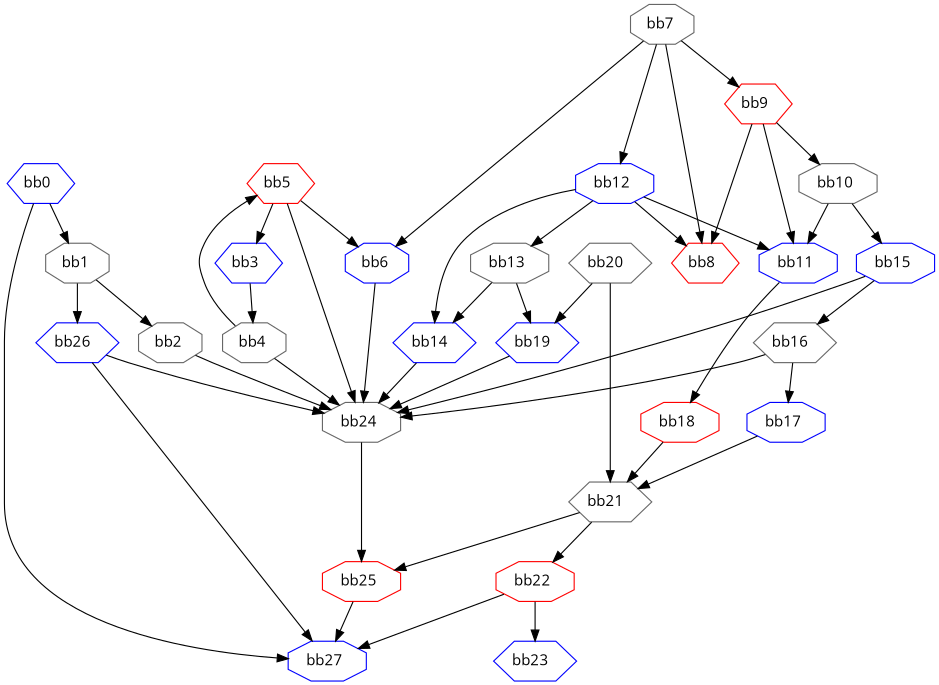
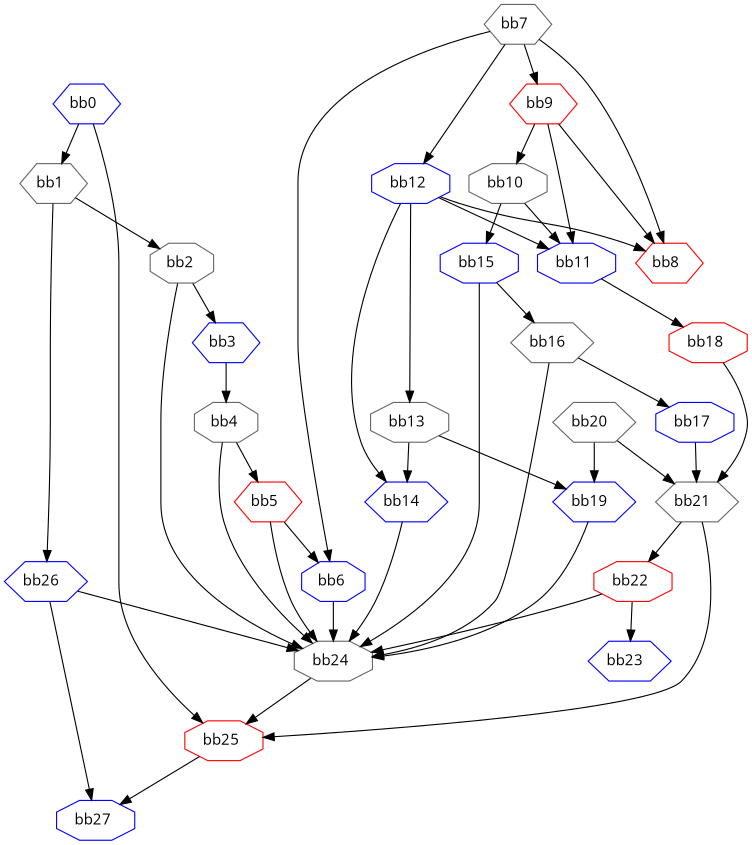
(662, 24) -> (518, 24)
(267, 218) -> (201, 298)
(77, 263) -> (54, 184)
(8, 522) -> (119, 430)
(436, 619) -> (531, 615)
